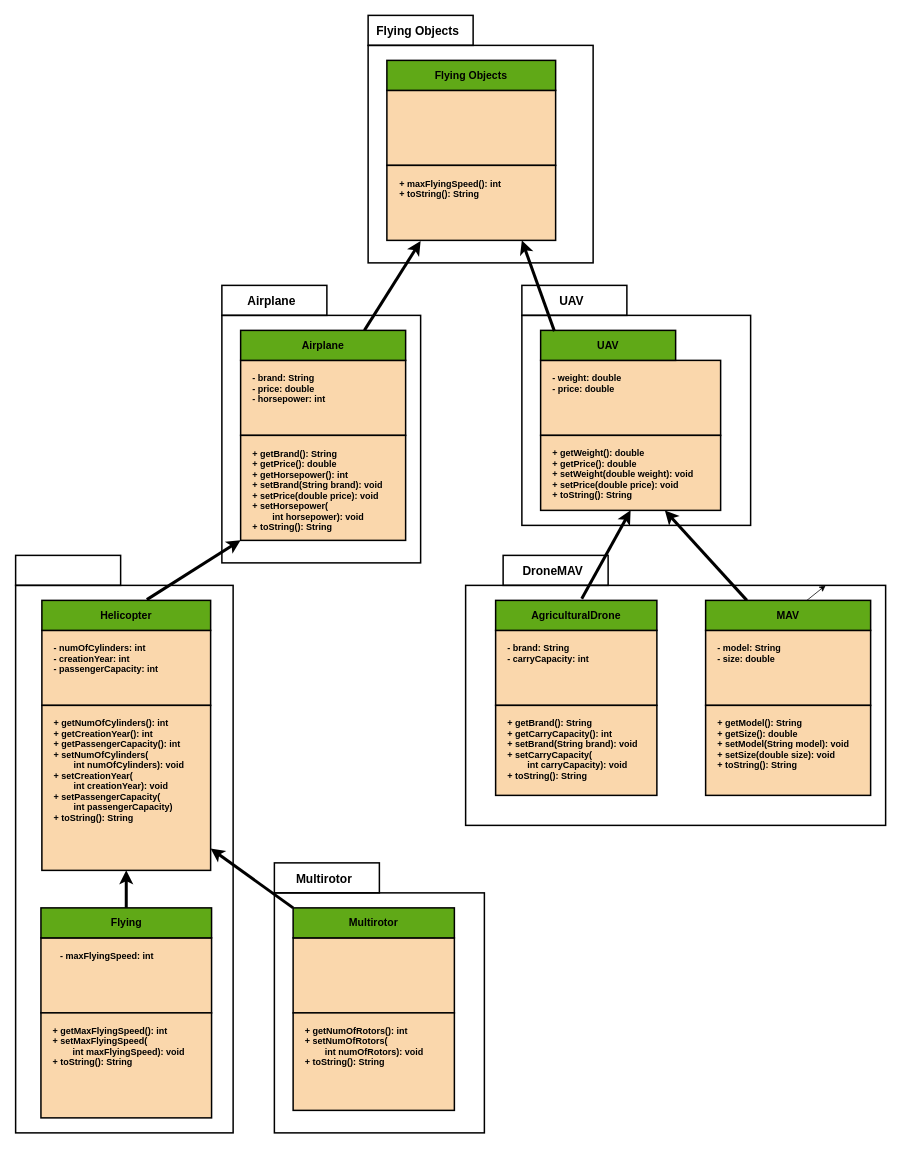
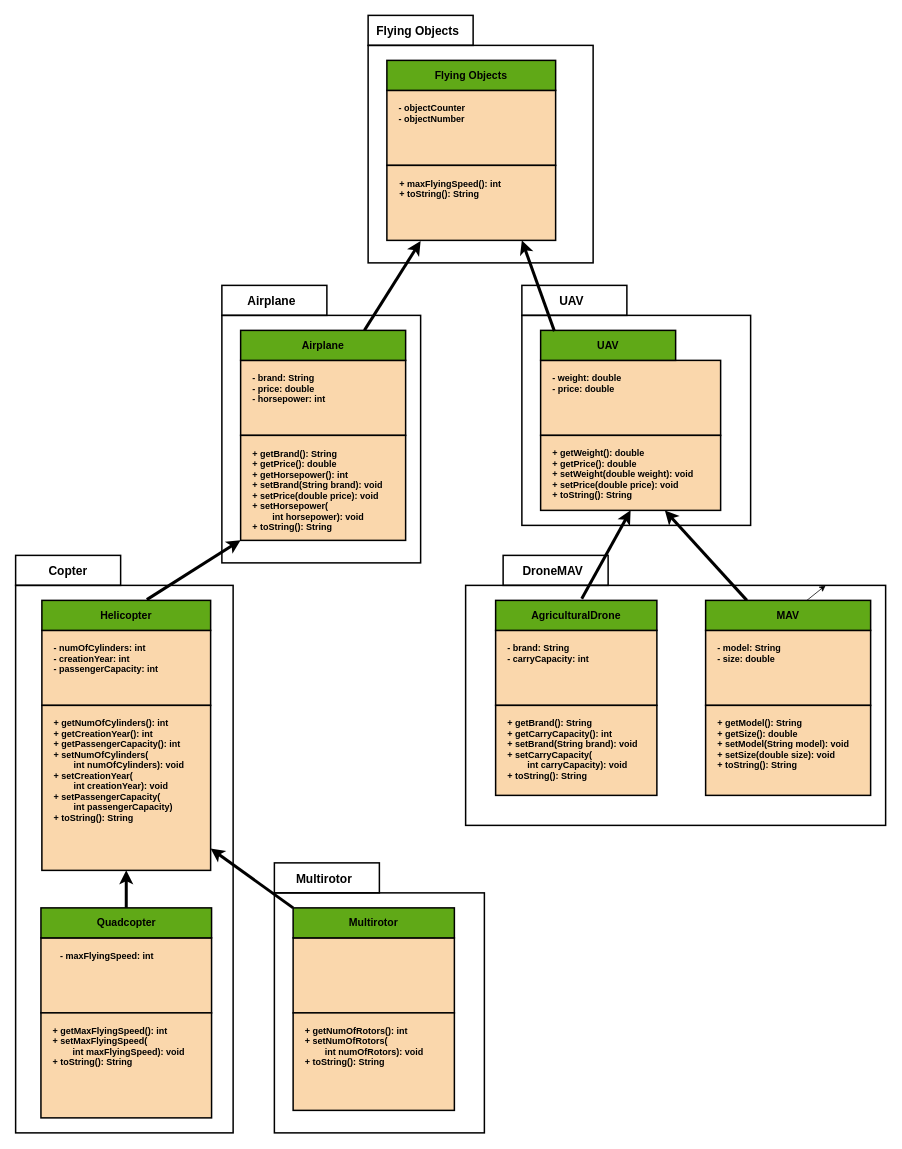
none -> (439, 128)
none -> (68, 572)
(126, 923) -> (126, 923)
